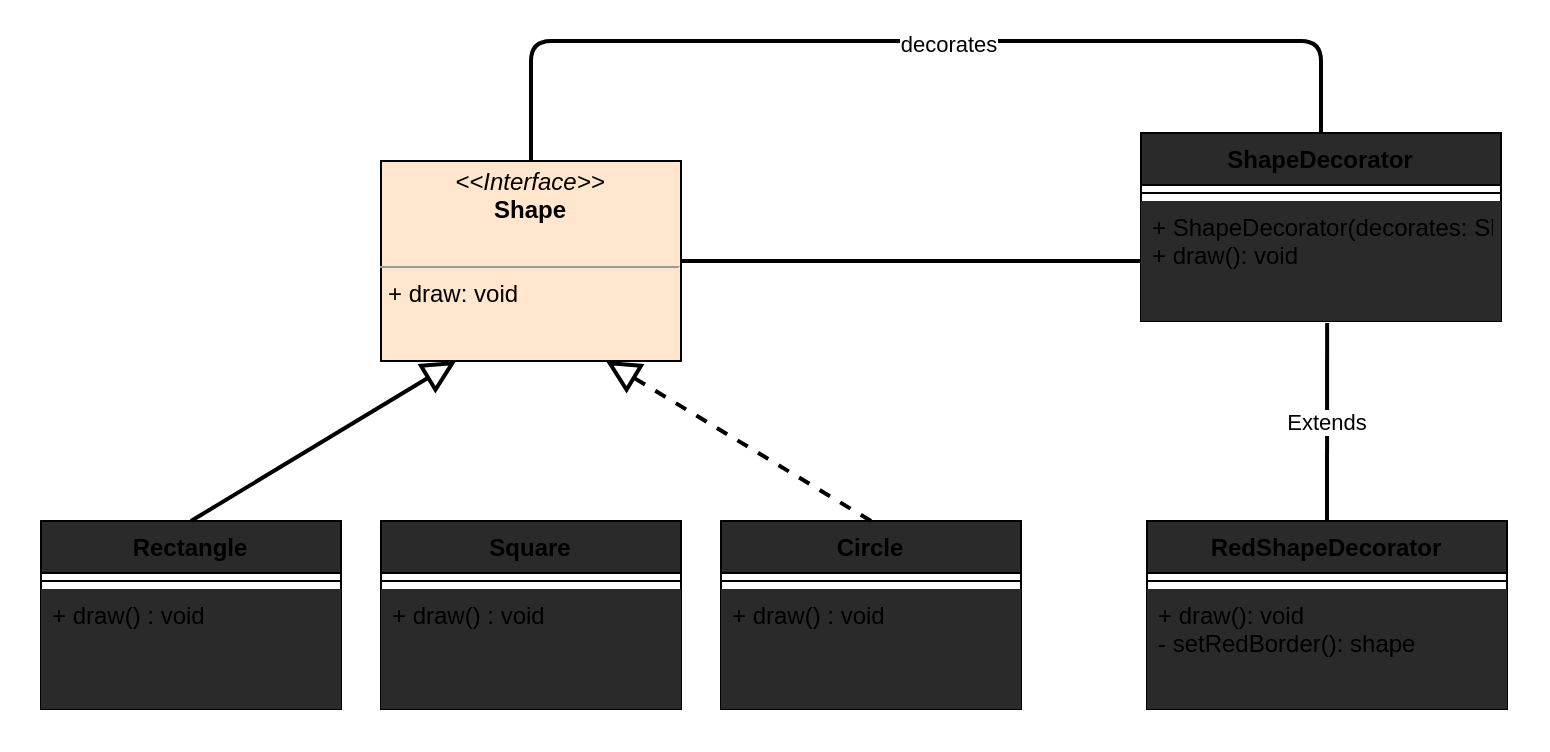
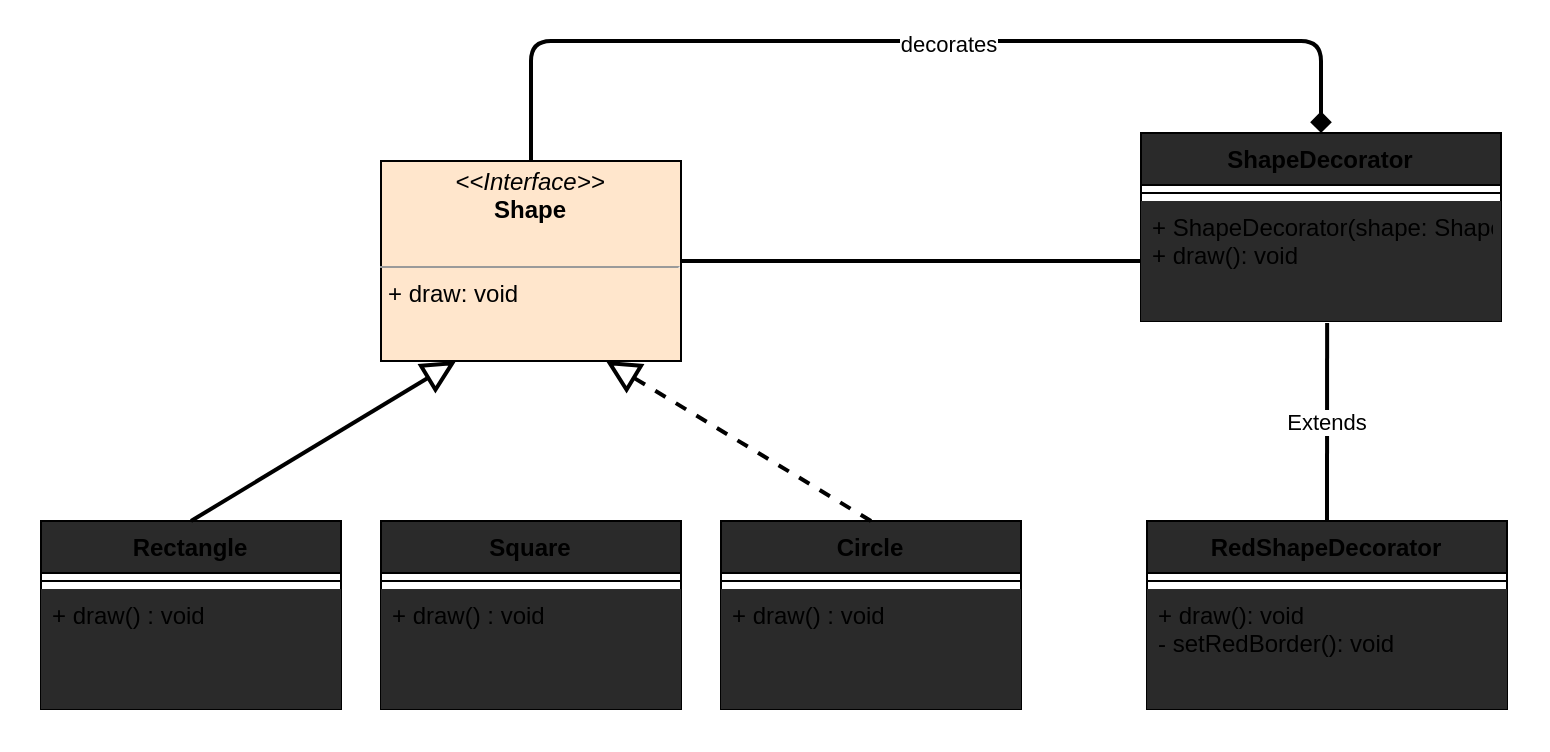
(1321, 122) -> (1321, 113)
(1371, 228) -> (1344, 228)
(1240, 616) -> (1240, 616)
